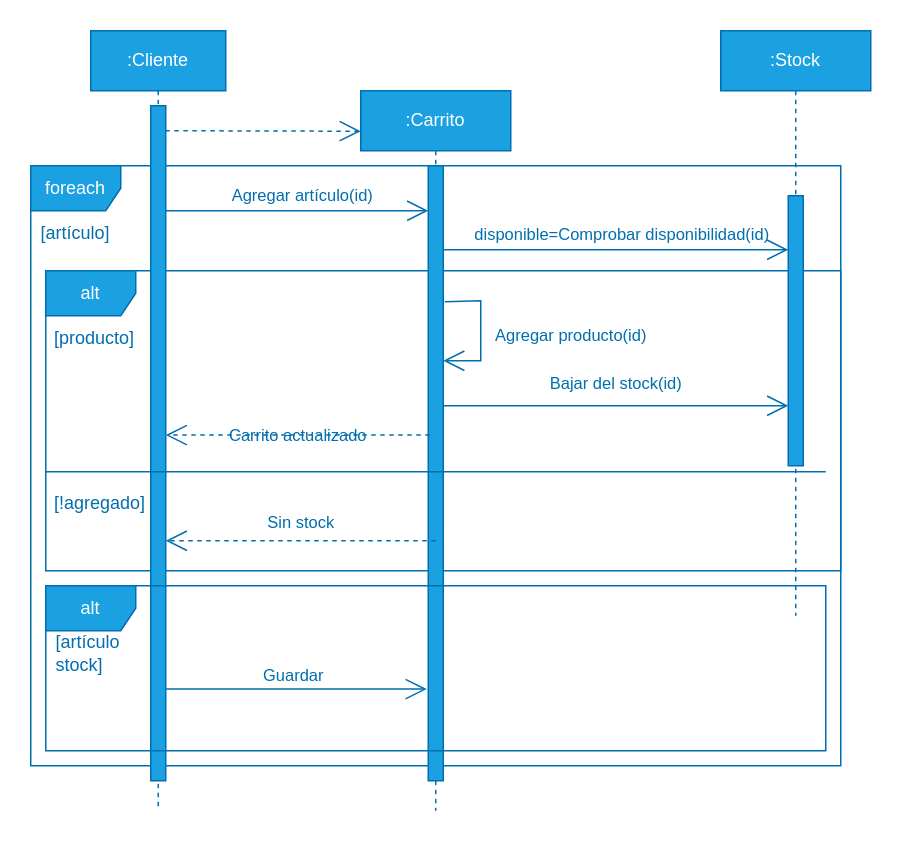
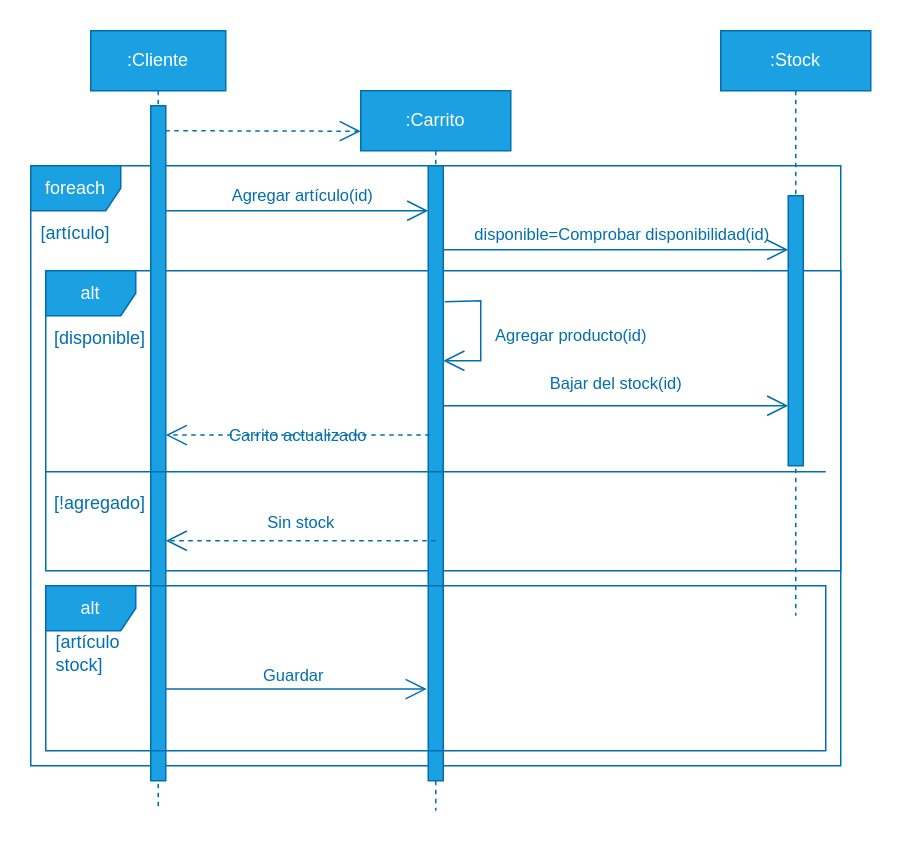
(98, 338) -> (98, 338)
